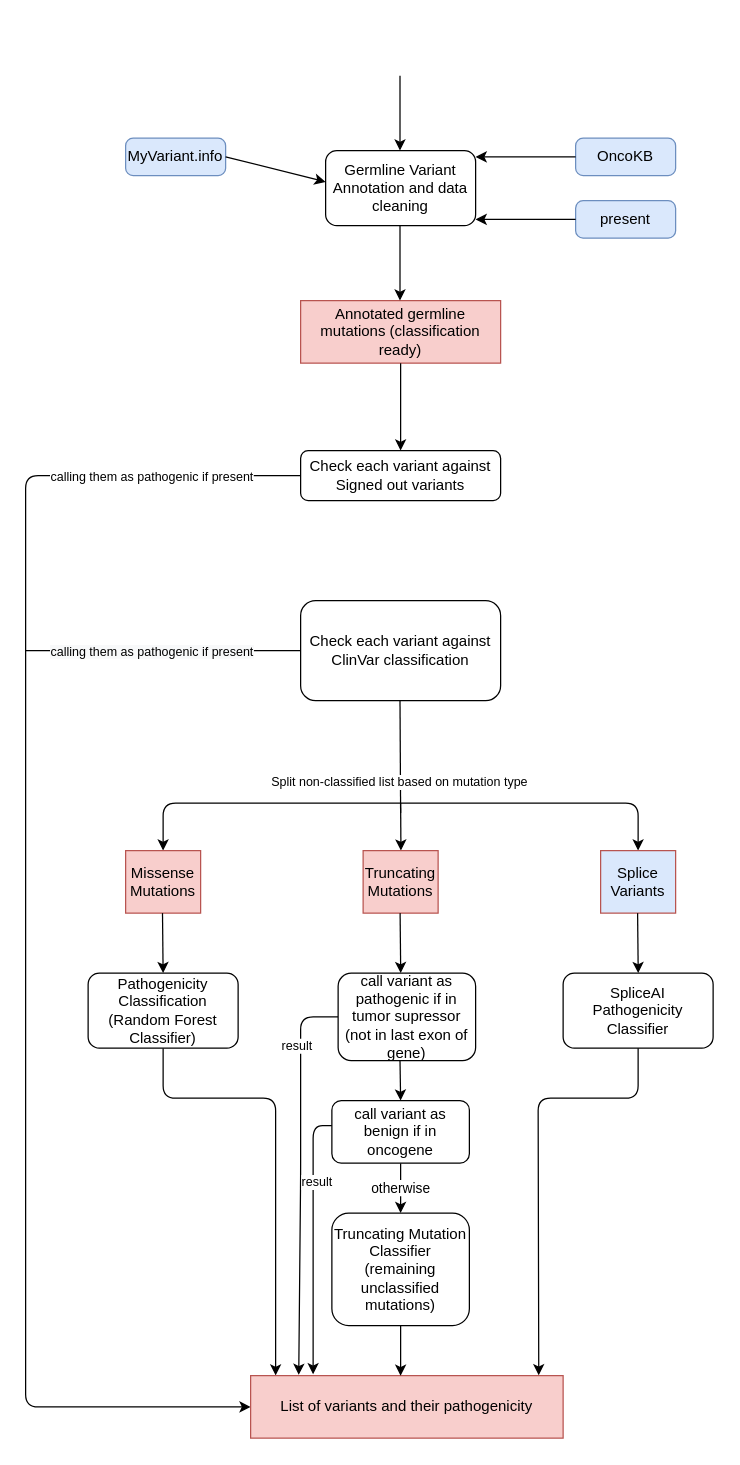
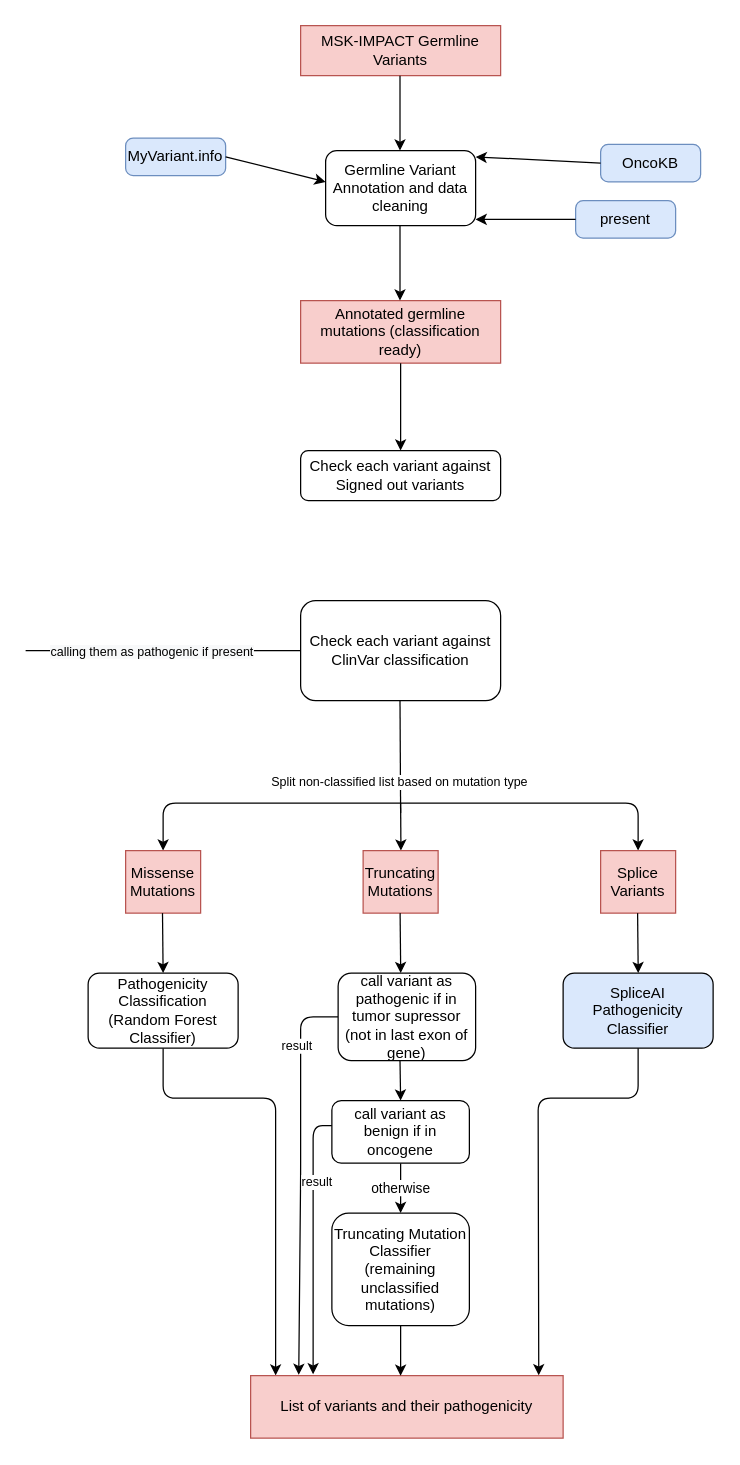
none -> (401, 51)
(626, 157) -> (651, 163)
(638, 882) -> (638, 882)
(26, 912) -> none
(638, 1011) -> (638, 1011)
